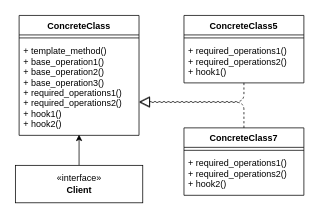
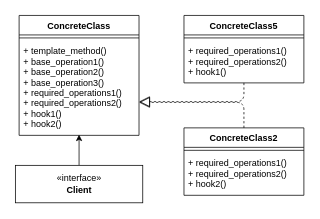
(244, 138) -> (244, 138)
